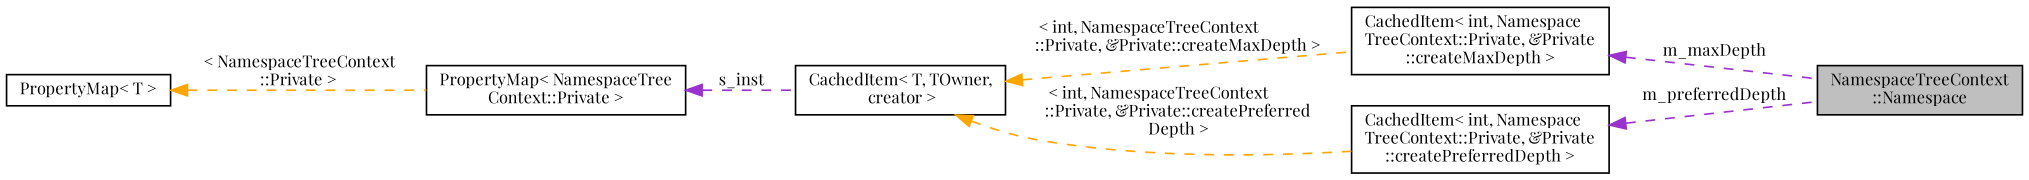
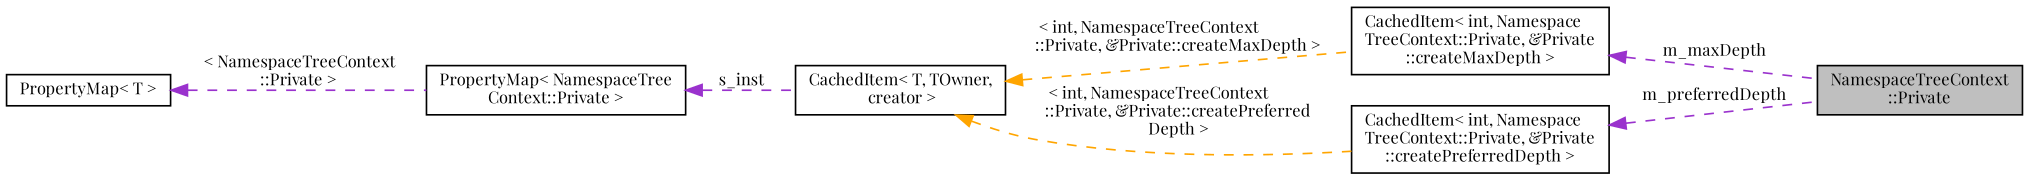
(307, 90) -> (307, 90)
(1920, 90) -> (1920, 90)
